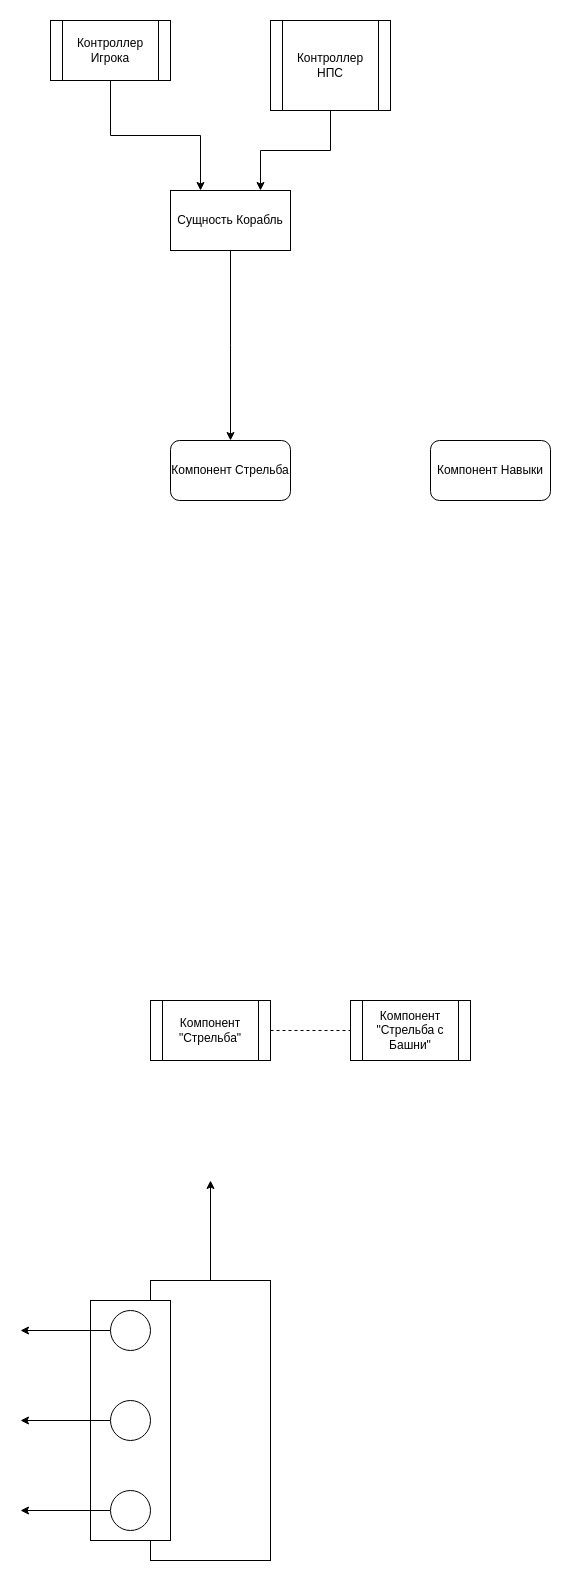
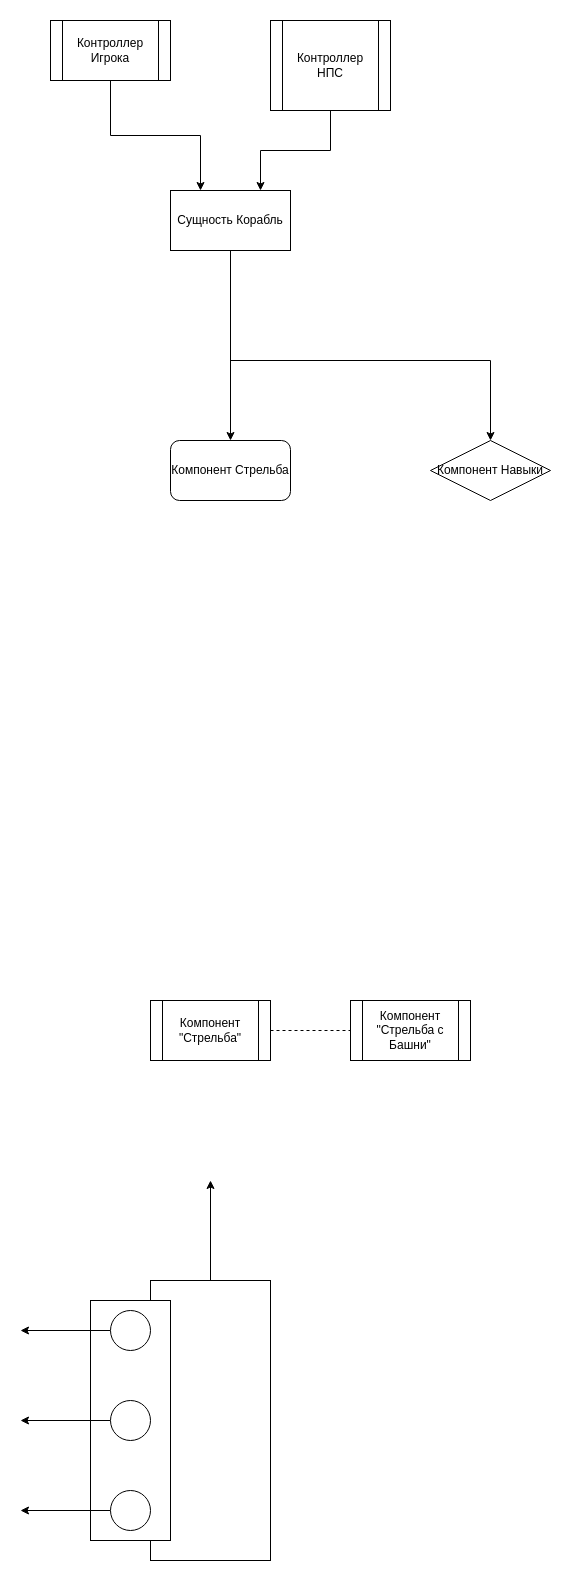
none -> (398, 361)
(491, 471) -> (491, 471)
